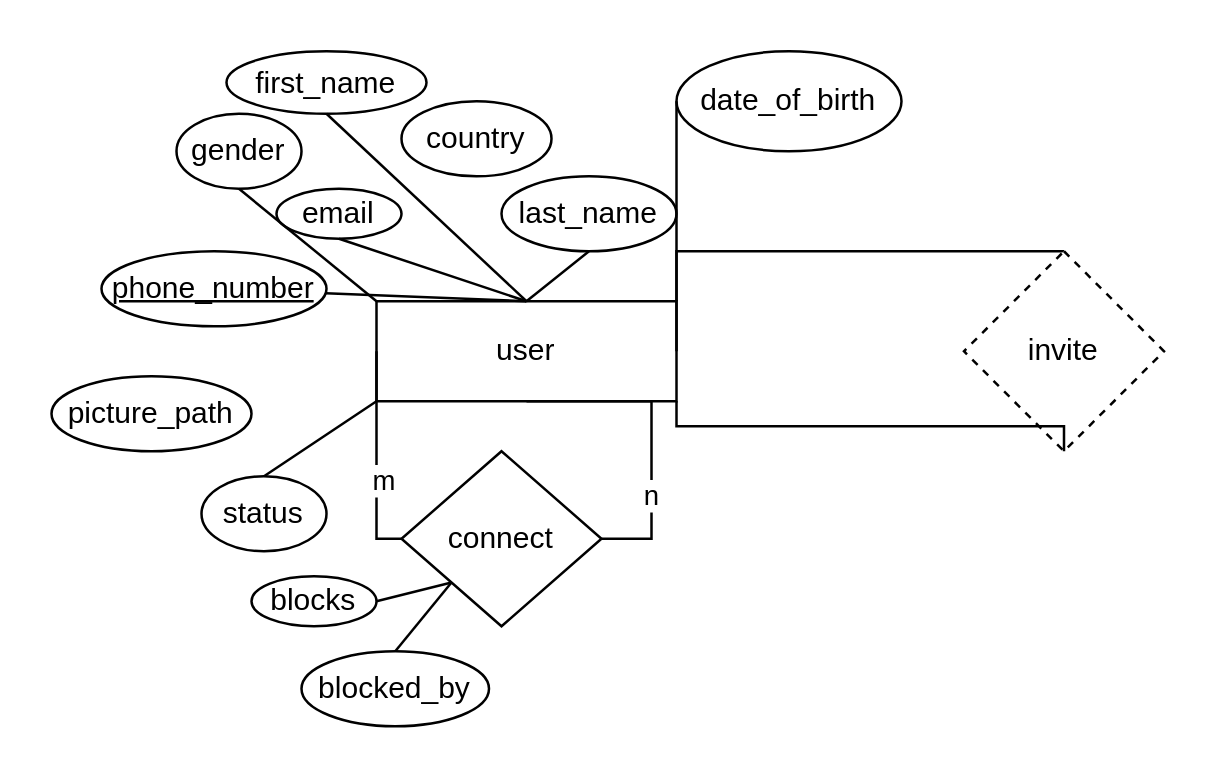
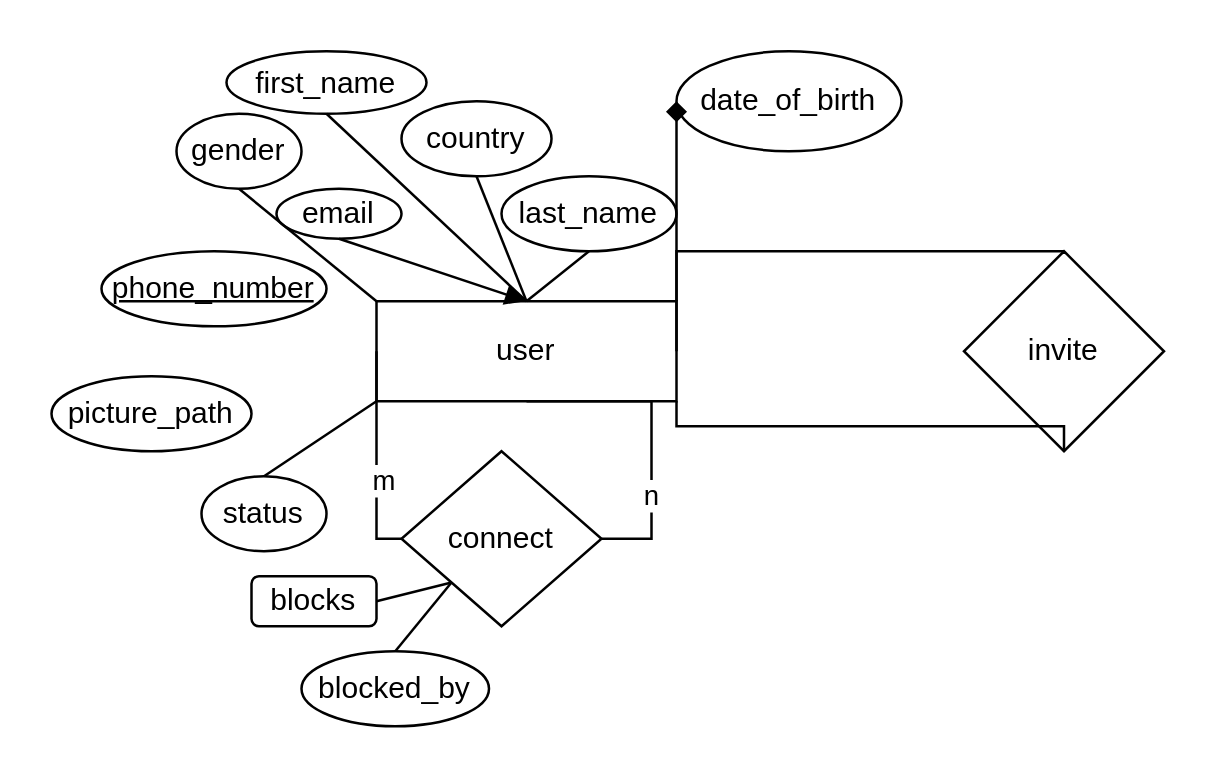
(676, 111) -> (676, 121)
(507, 295) -> (505, 294)
(444, 298) -> (499, 234)
(1064, 351) -> (1064, 351)
(314, 601) -> (314, 601)
